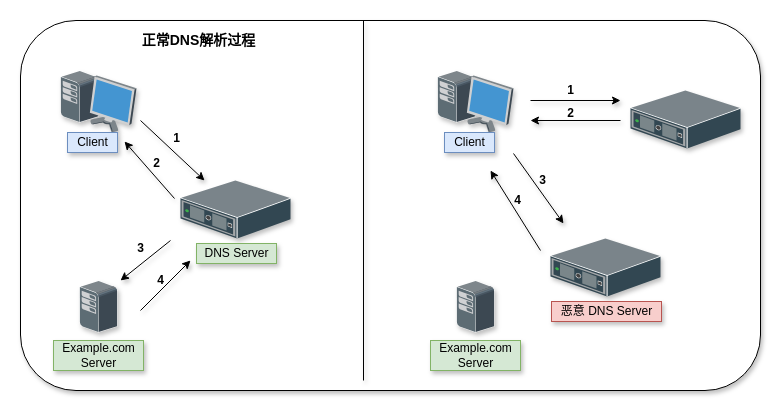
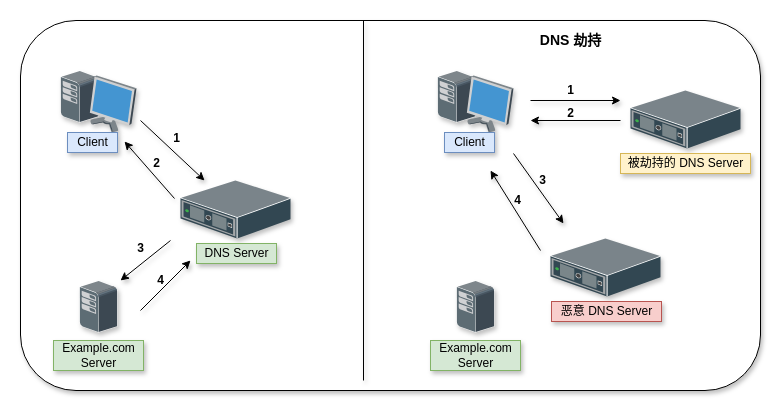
(199, 41) -> none
none -> (571, 41)
none -> (686, 164)
